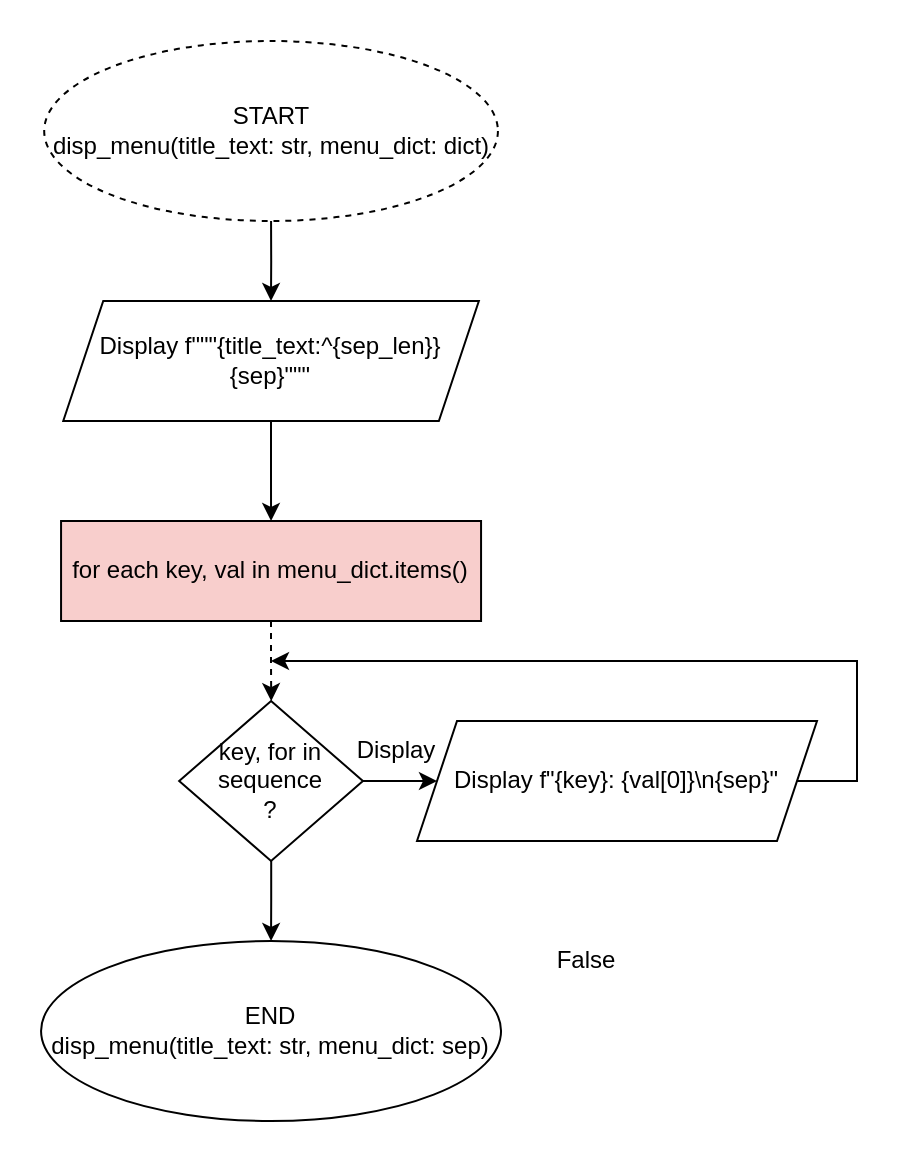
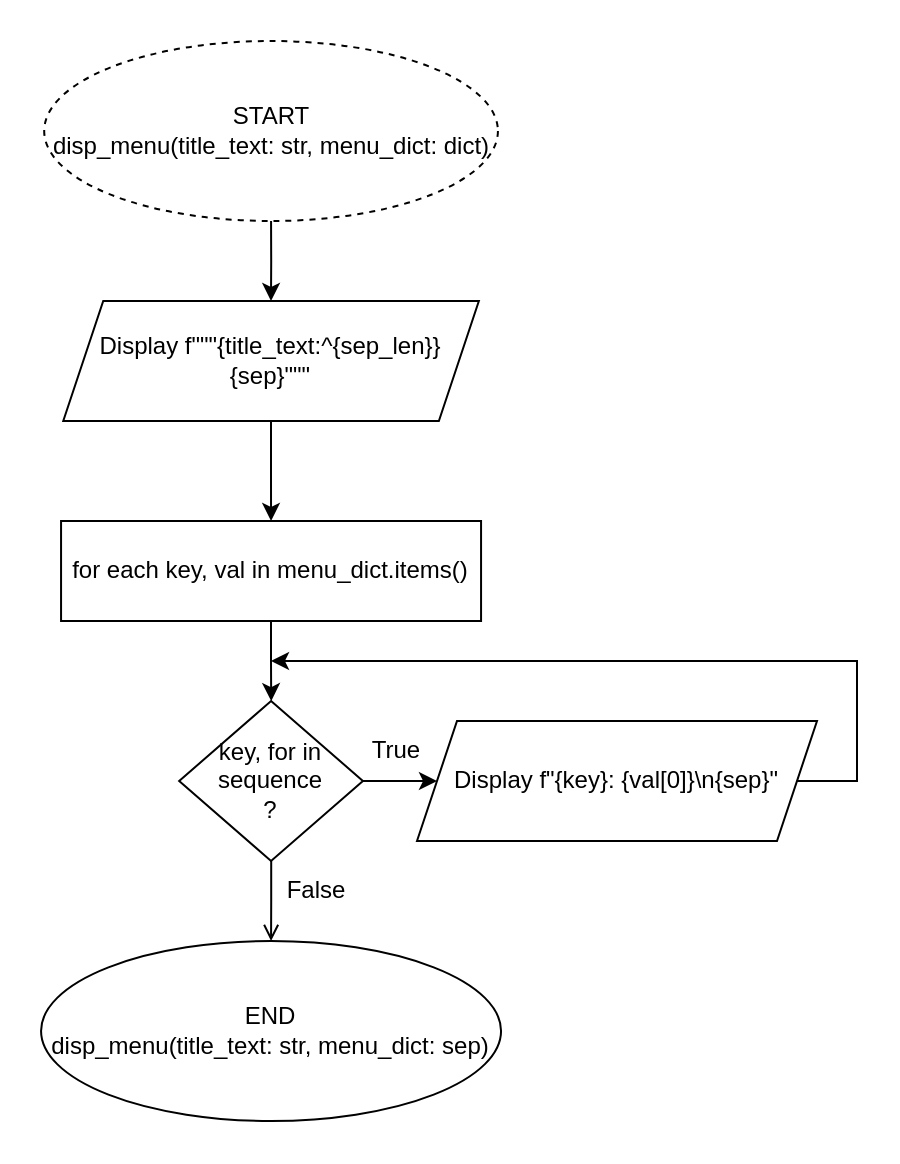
(271, 571) -> (271, 571)
(271, 653) -> (271, 653)
(397, 751) -> (397, 751)
(271, 926) -> (271, 929)
(587, 961) -> (317, 891)
